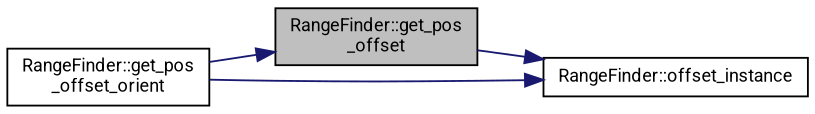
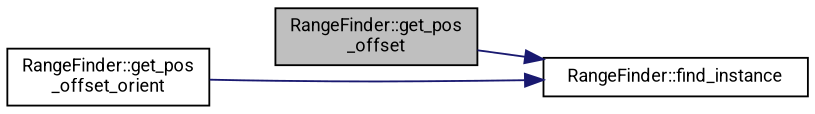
(233, 58) -> none
(676, 77) -> (676, 77)
